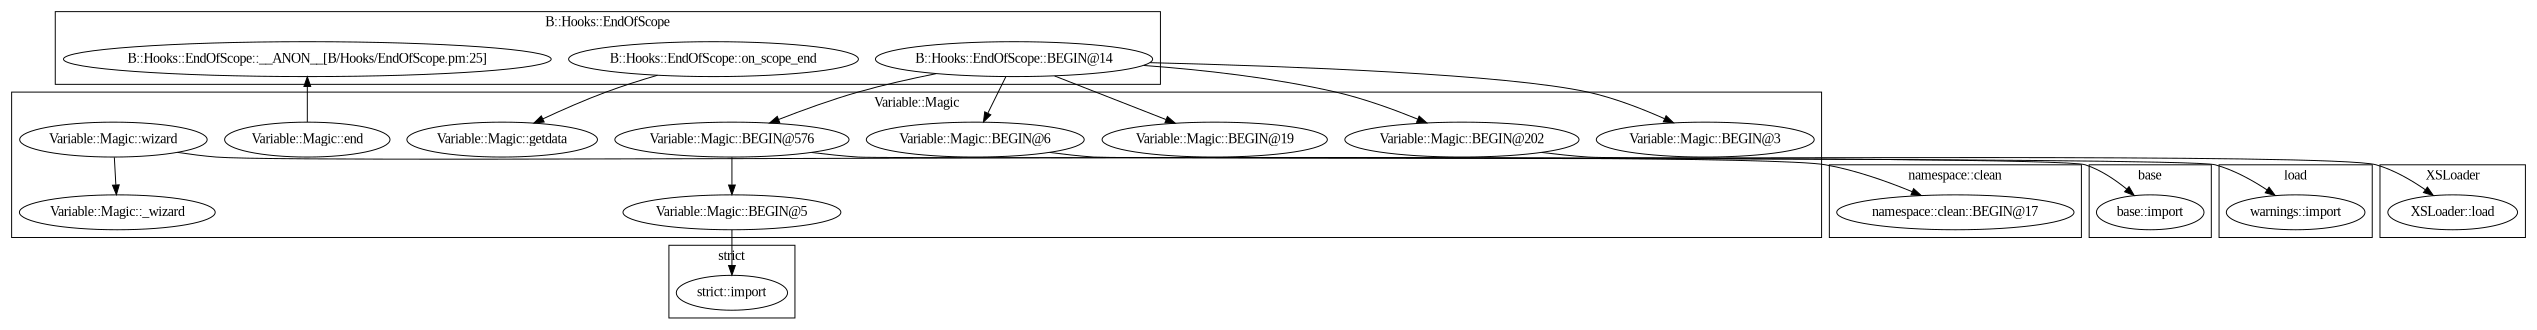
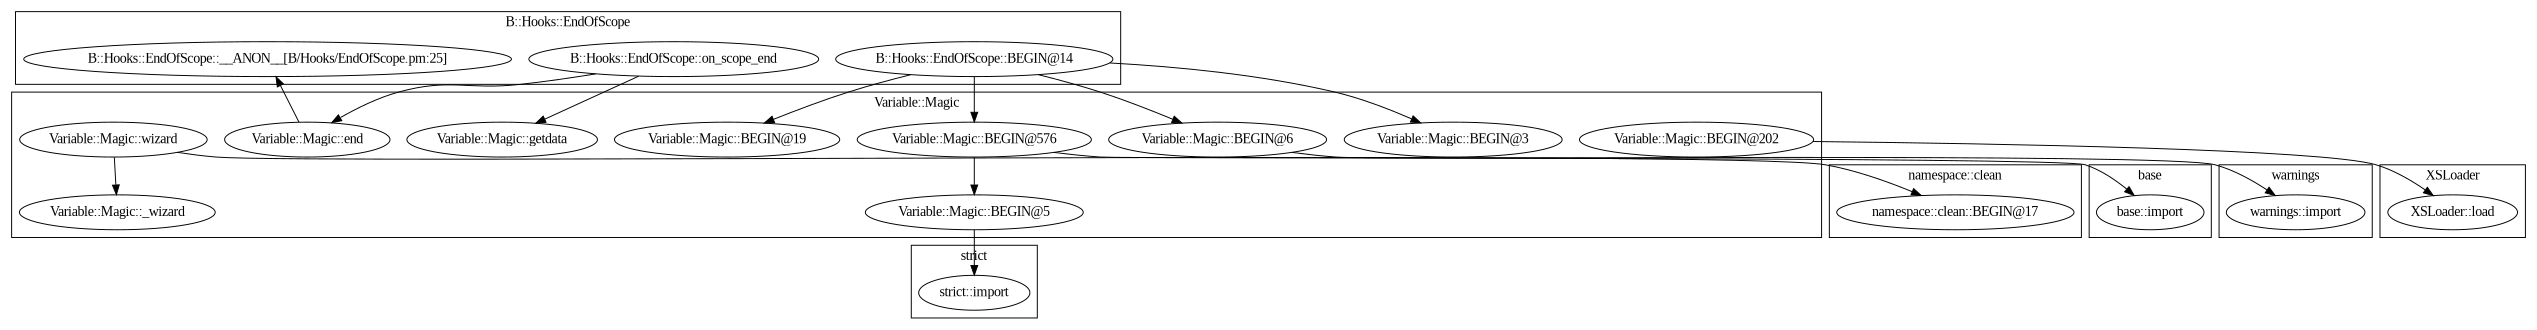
(1283, 82) -> none
none -> (465, 85)
(2296, 176) -> (2296, 176)
